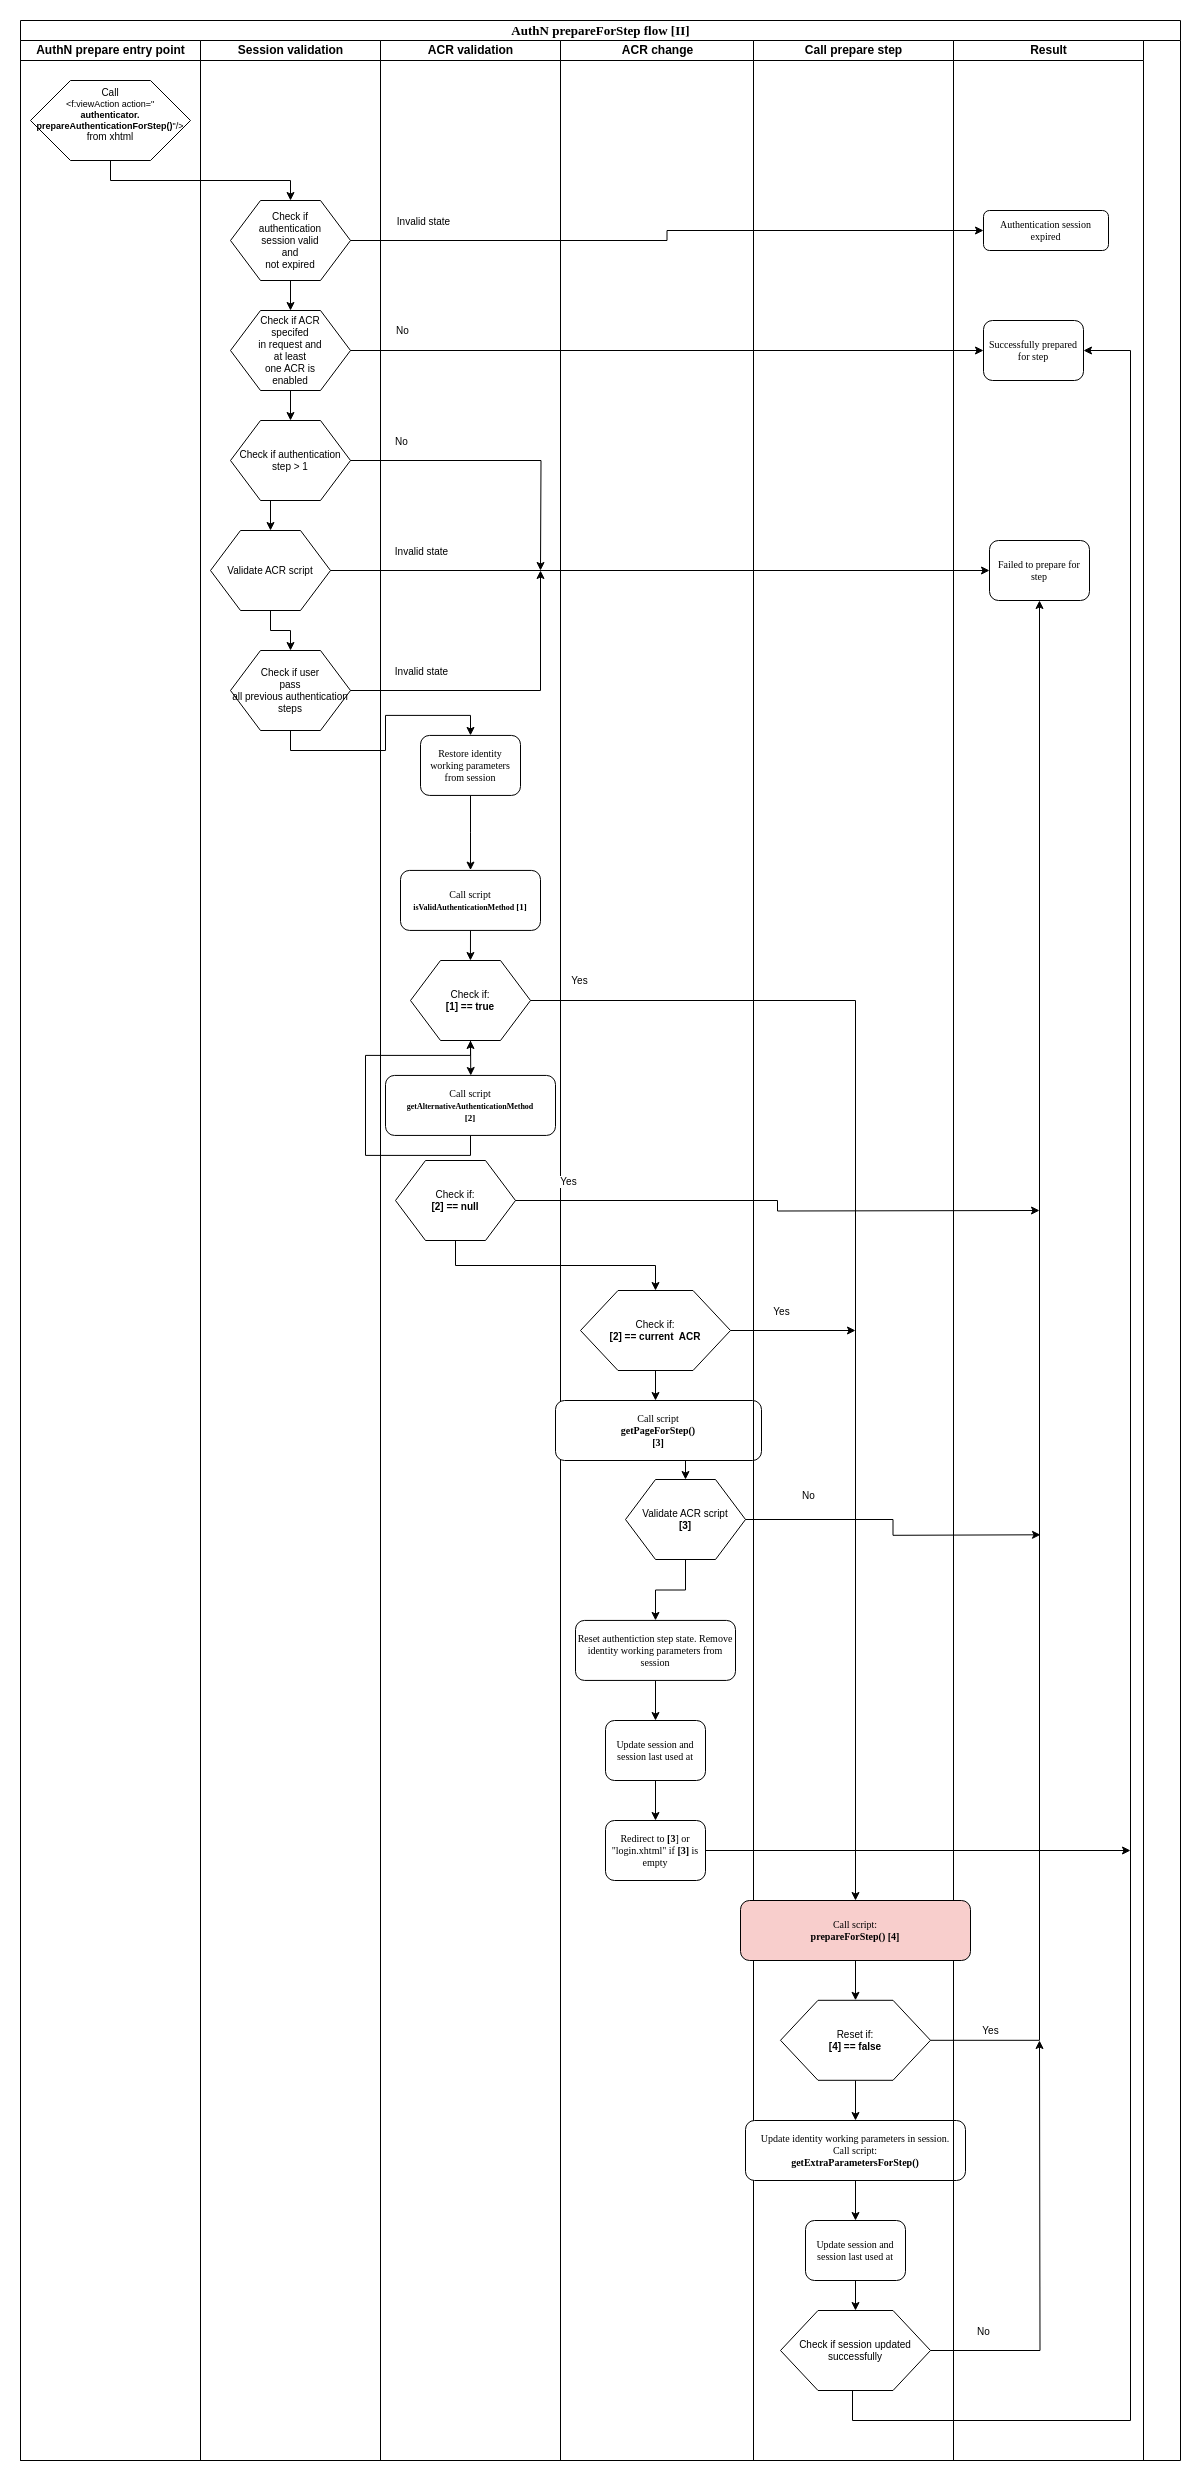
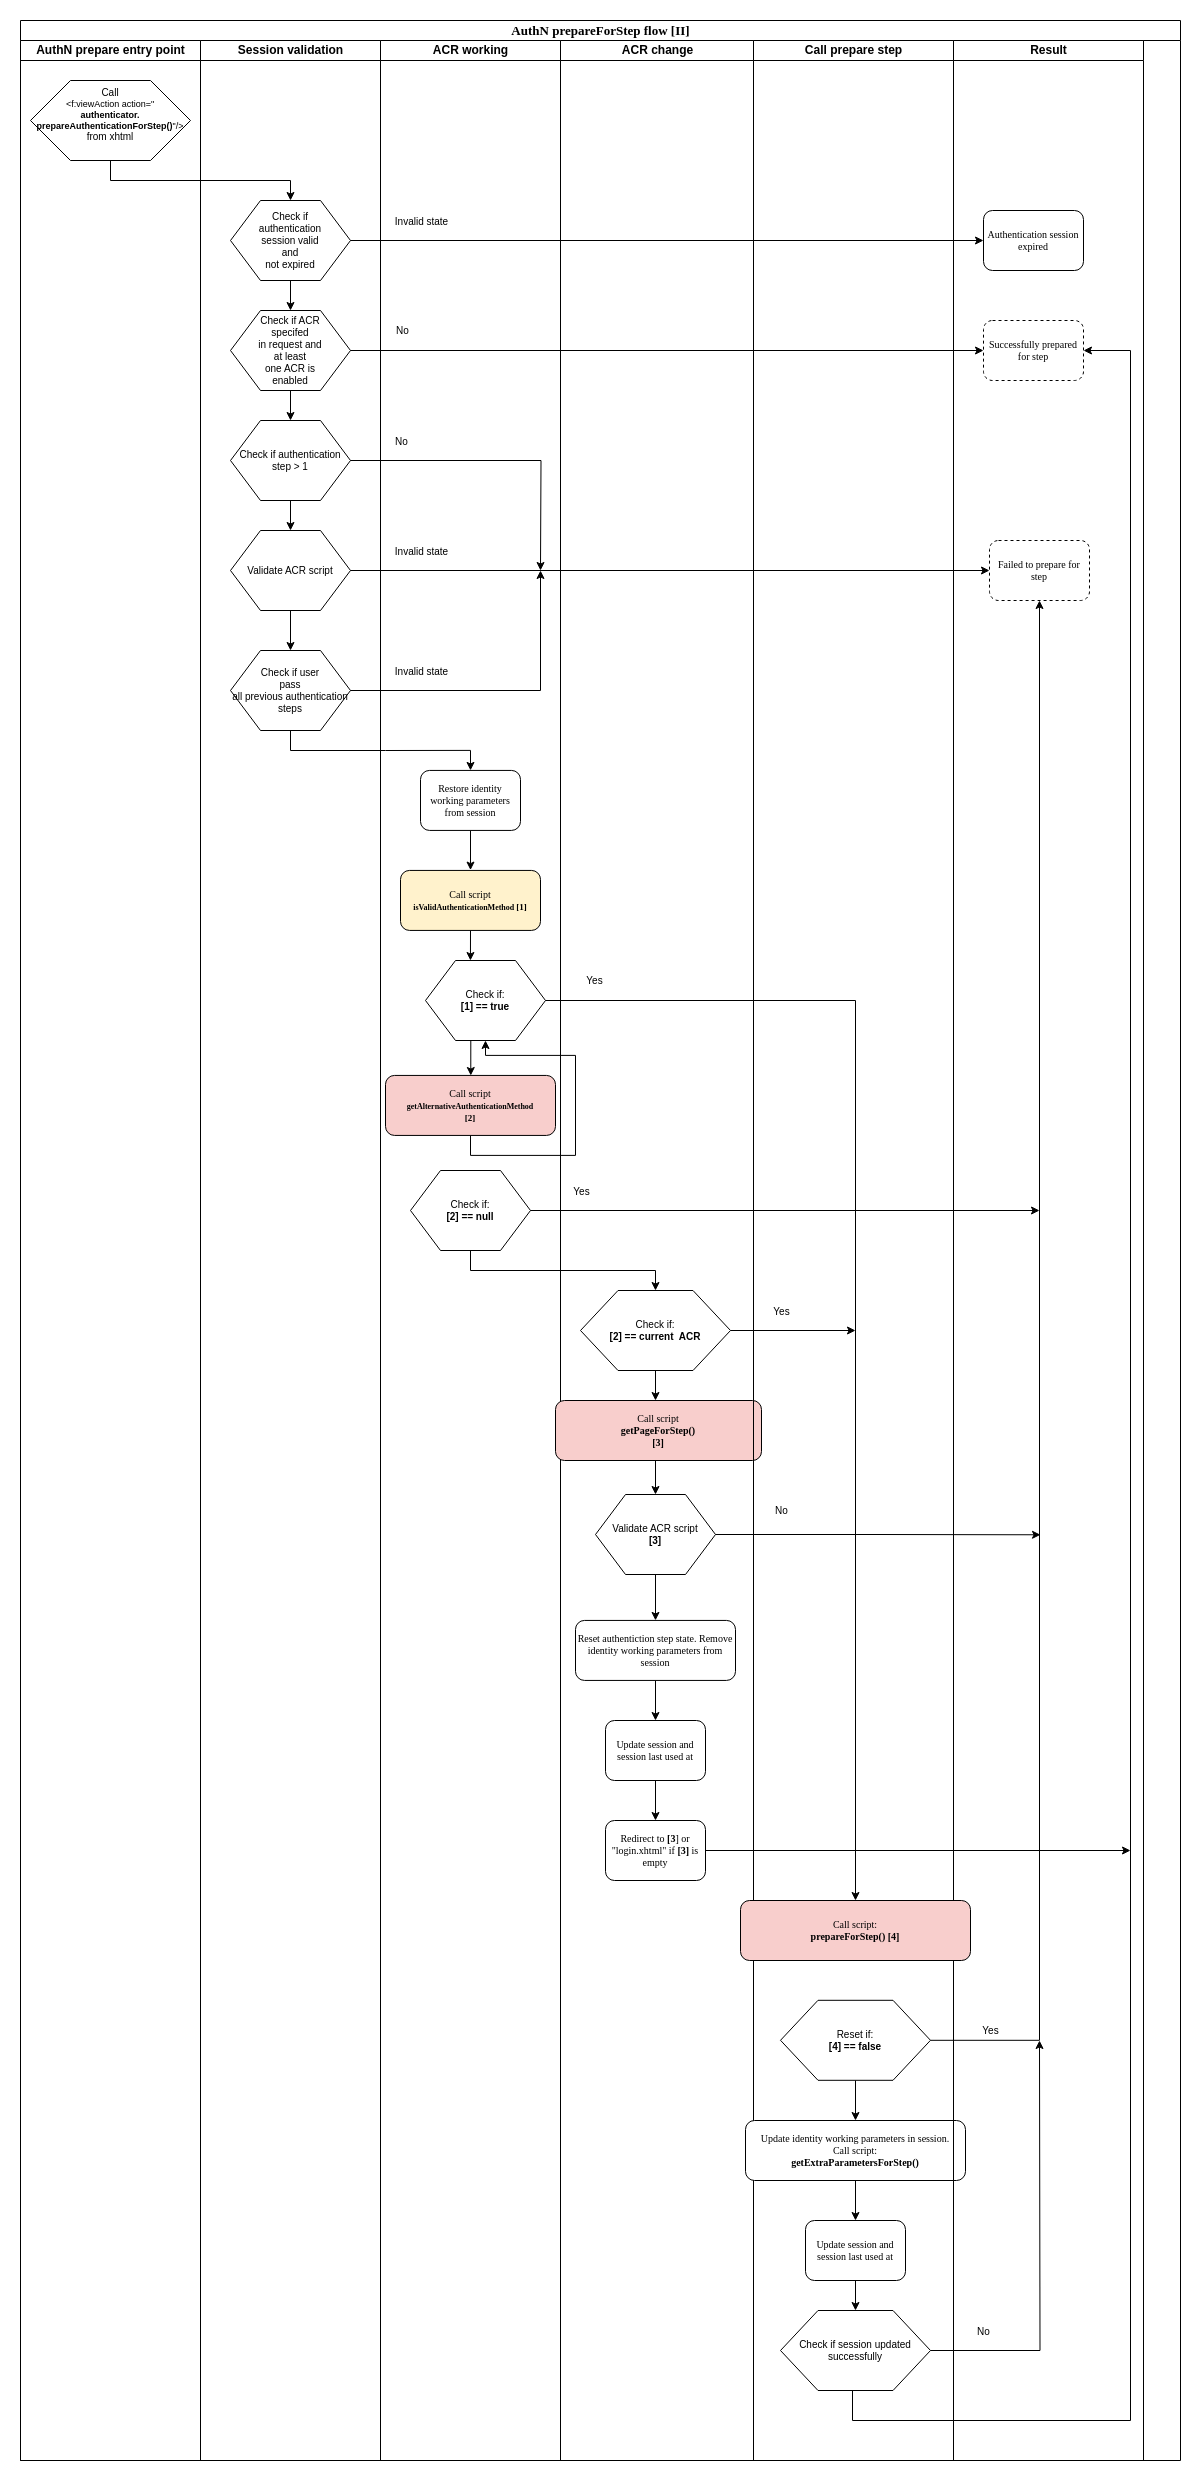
(471, 51) -> (471, 51)
(1046, 231) -> (1034, 241)
(1034, 351) -> (1034, 351)
(271, 571) -> (291, 571)
(1040, 571) -> (1040, 571)
(471, 765) -> (471, 800)
(471, 900) -> (471, 900)
(471, 1001) -> (486, 1001)
(471, 1105) -> (471, 1105)
(456, 1201) -> (471, 1211)
(659, 1431) -> (659, 1431)
(686, 1520) -> (656, 1535)
(856, 1977) -> none
